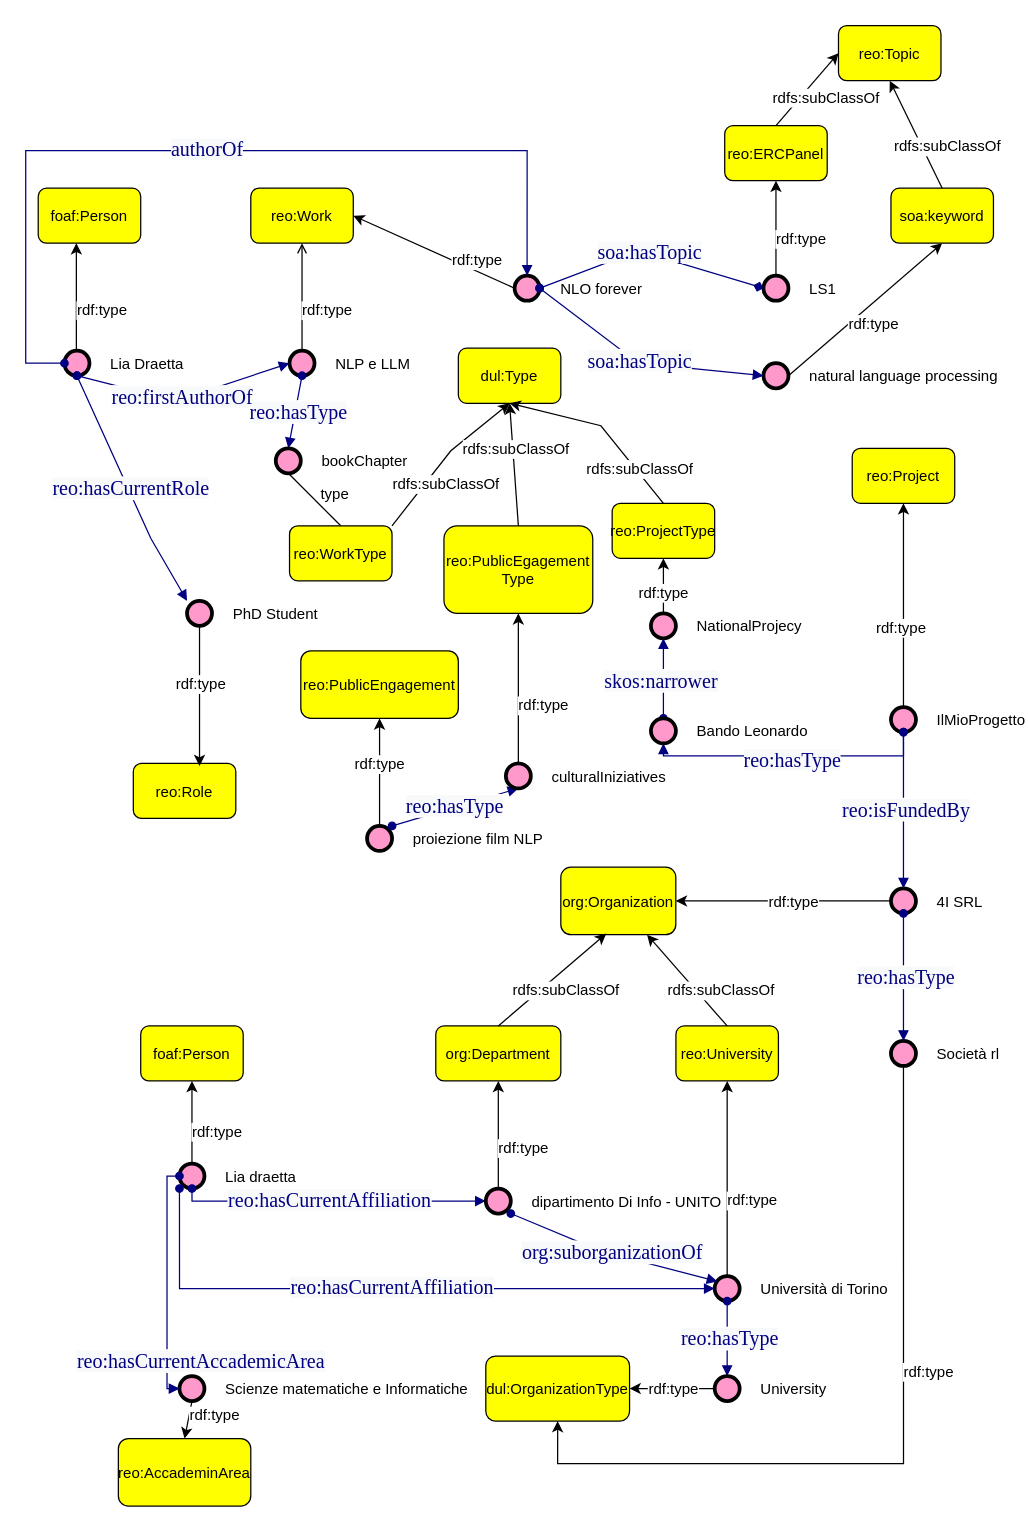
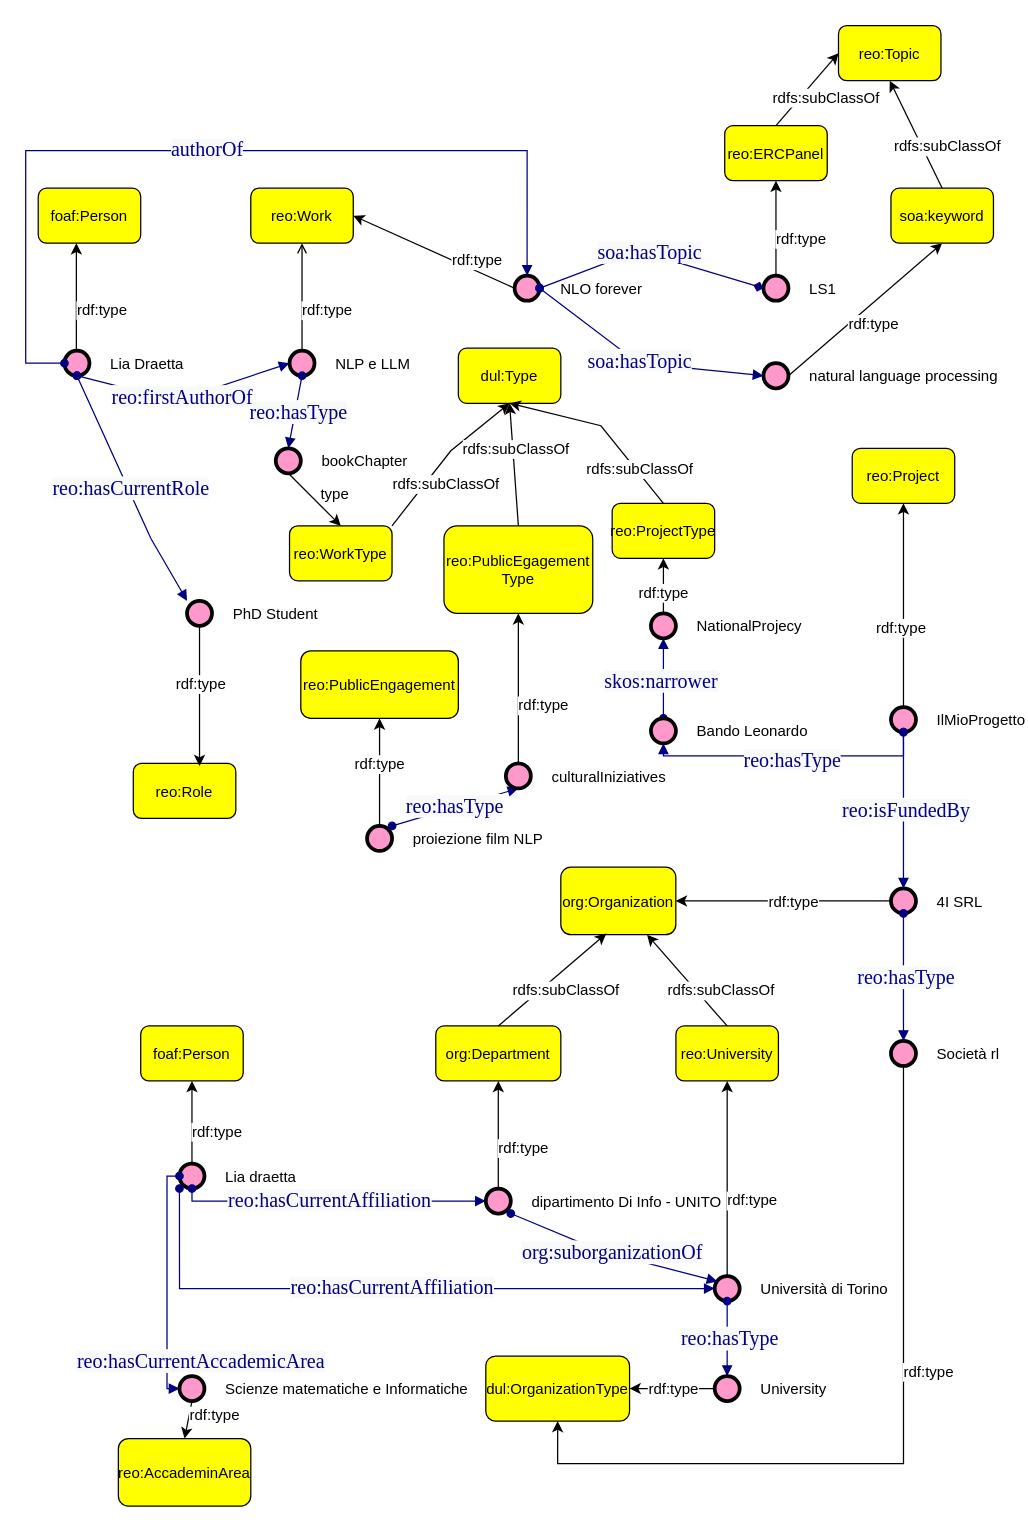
(336, 521) -> (334, 519)
